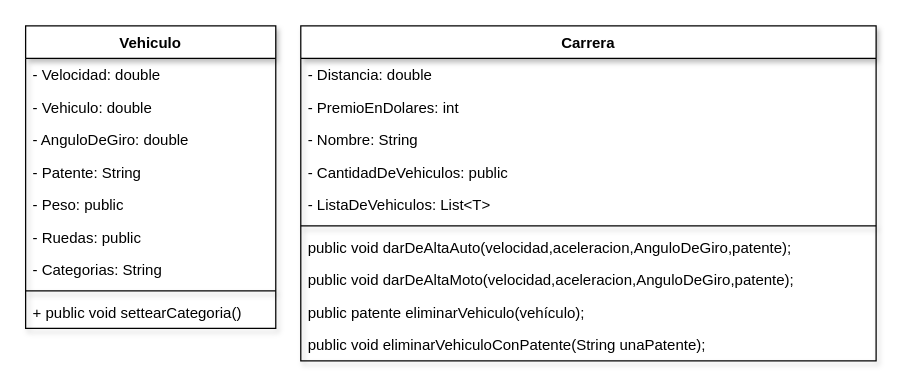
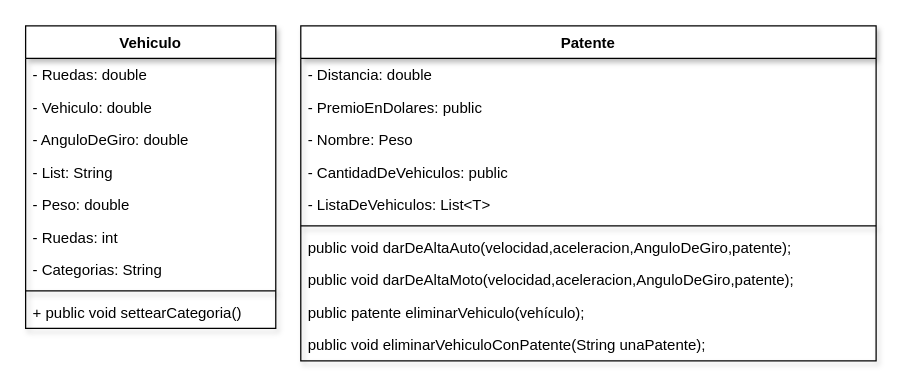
(588, 43) -> (588, 43)
(101, 75) -> (92, 75)
(388, 108) -> (399, 108)
(367, 140) -> (360, 140)
(96, 173) -> (82, 173)
(82, 205) -> (84, 205)
(90, 238) -> (79, 238)
